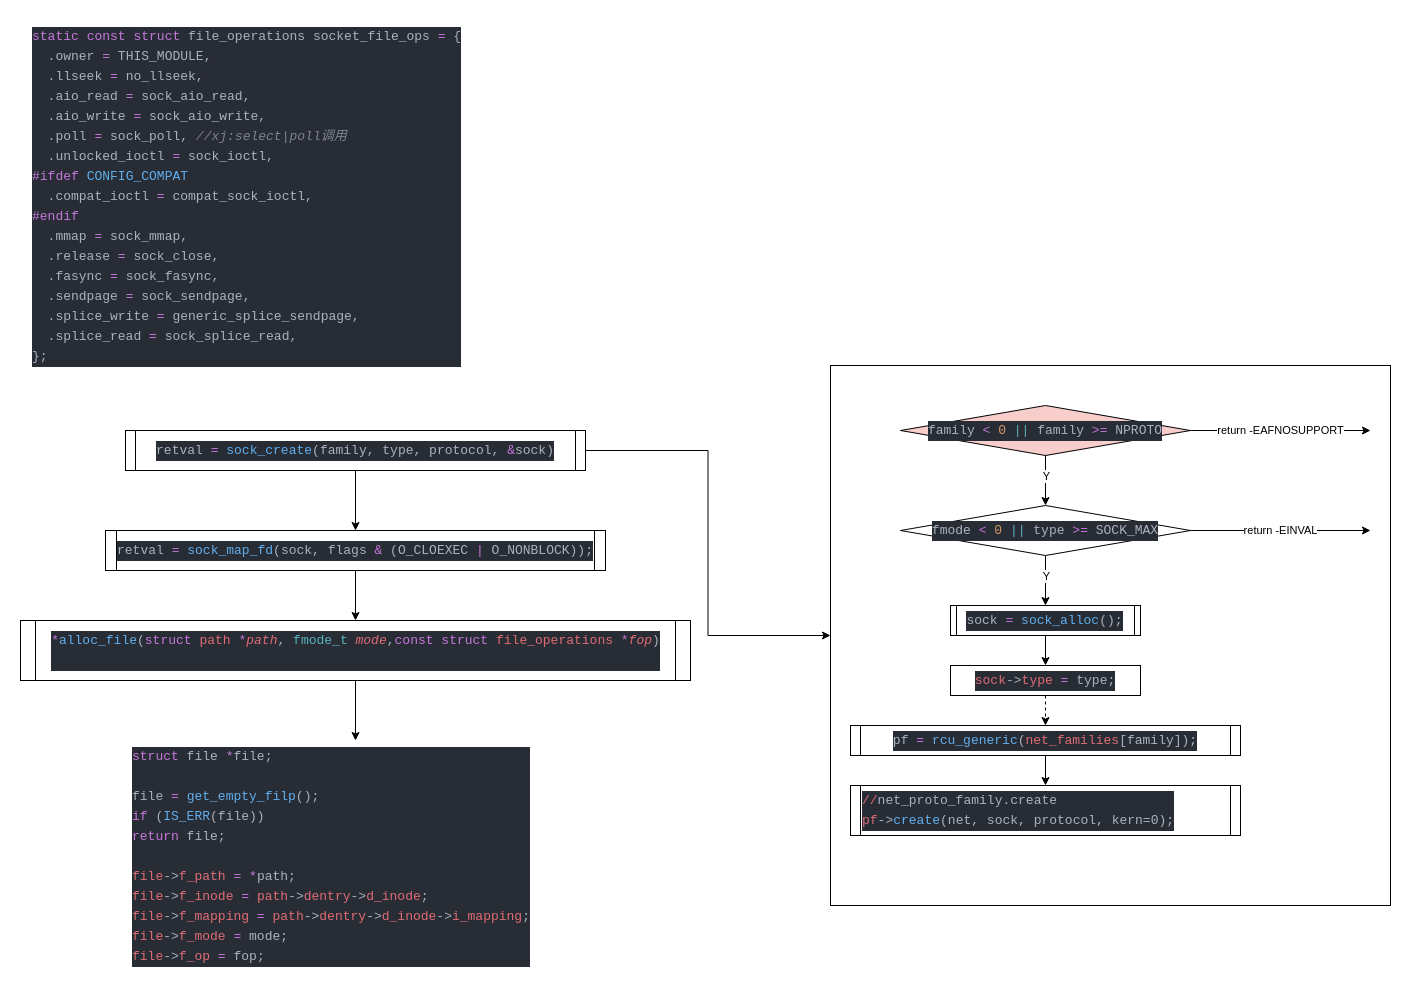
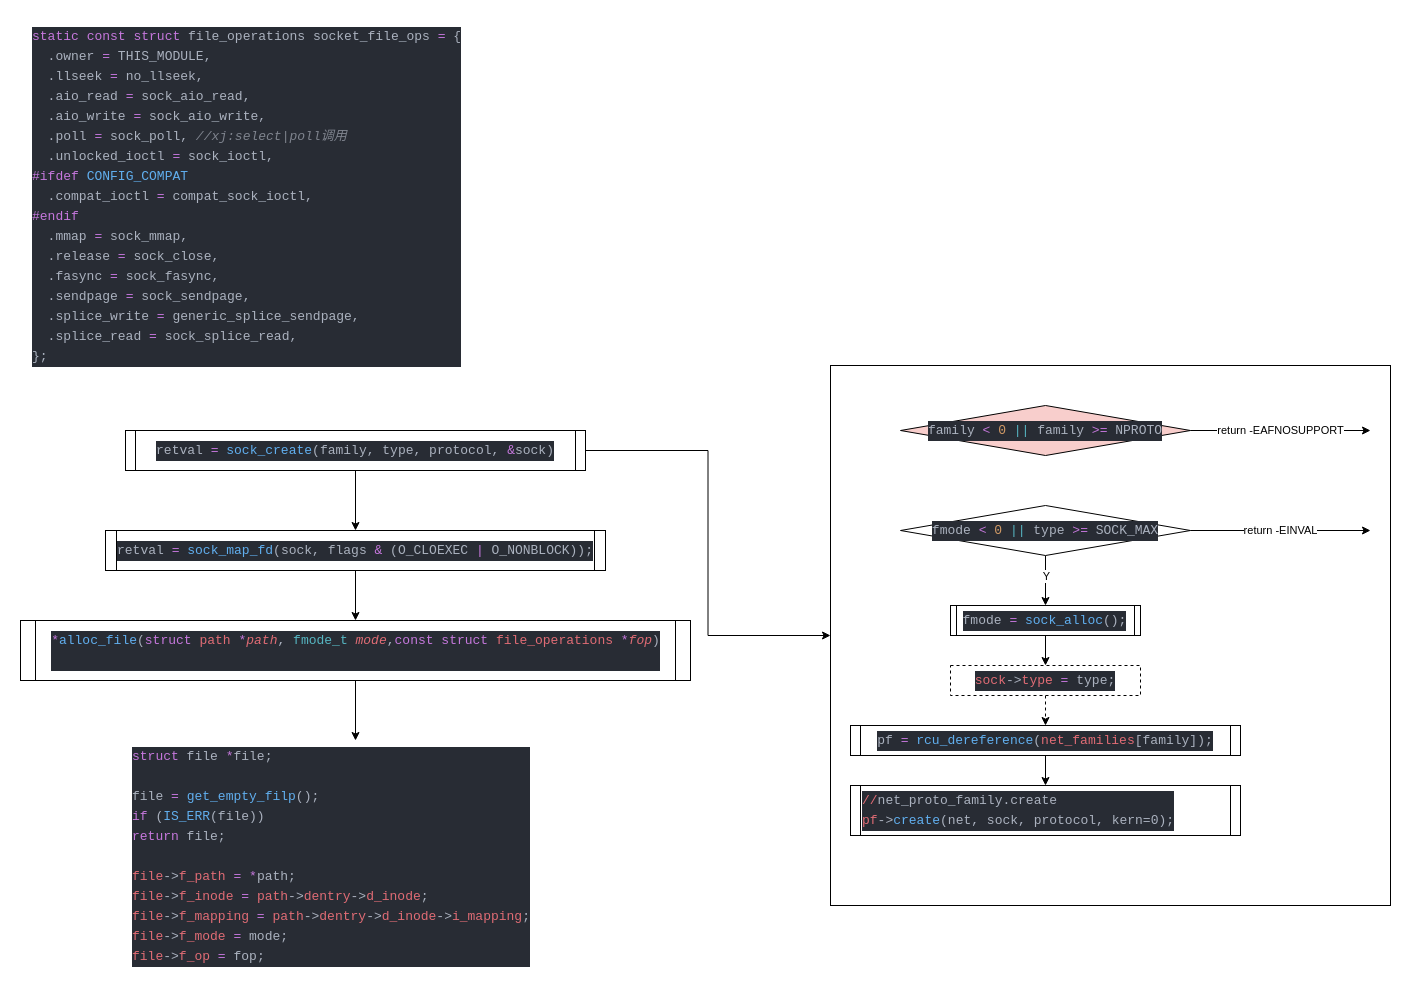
(1046, 477) -> none
(1045, 621) -> (1045, 621)
(1046, 681) -> (1046, 681)
(1046, 741) -> (1046, 741)
